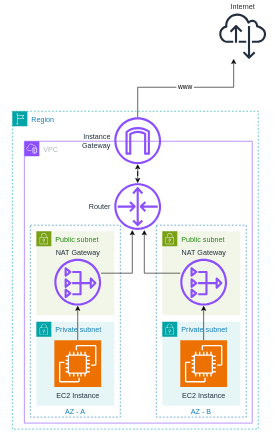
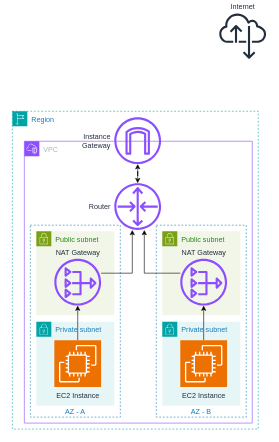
(234, 77) -> none
